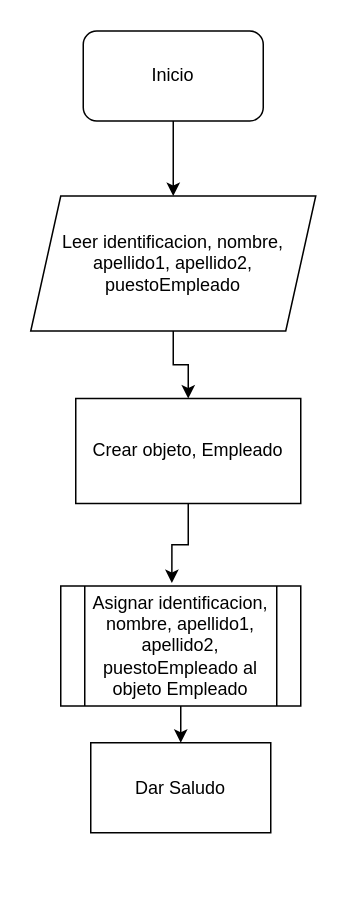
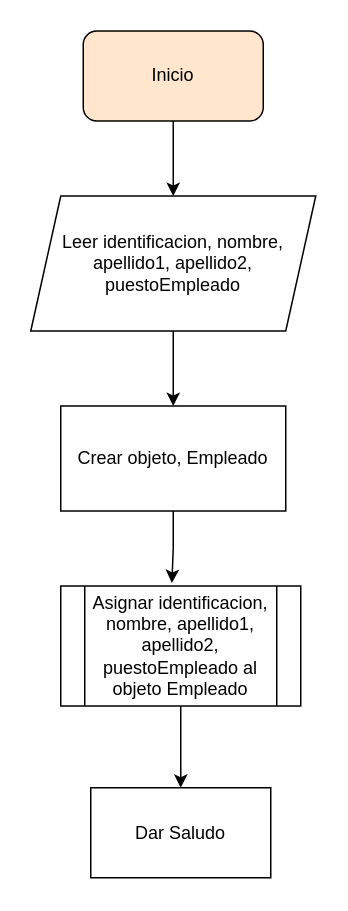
(173, 76) -> (173, 76)
(188, 451) -> (173, 458)
(181, 788) -> (181, 833)
